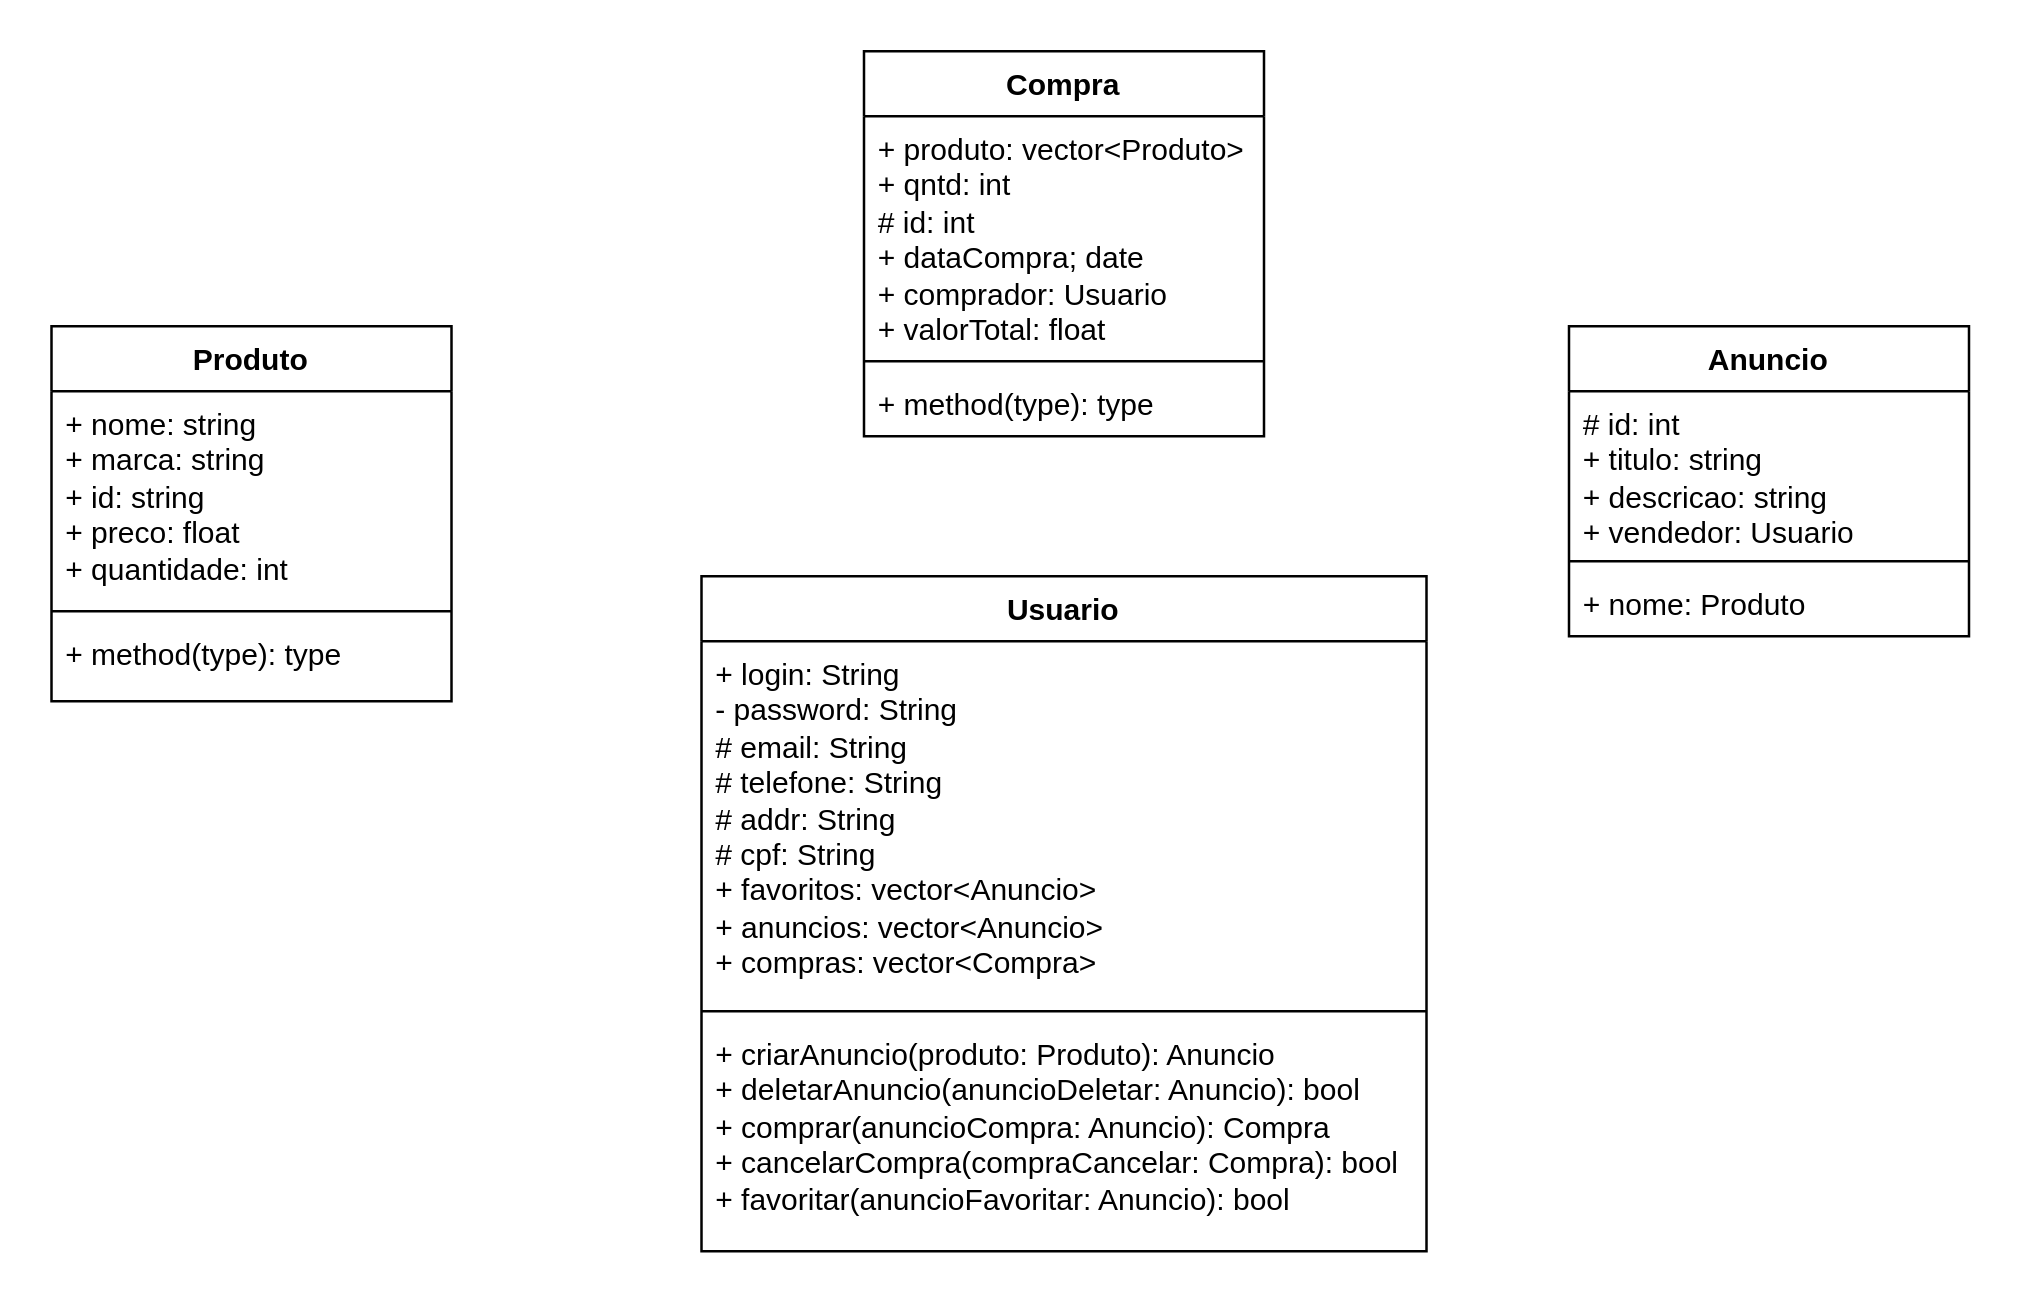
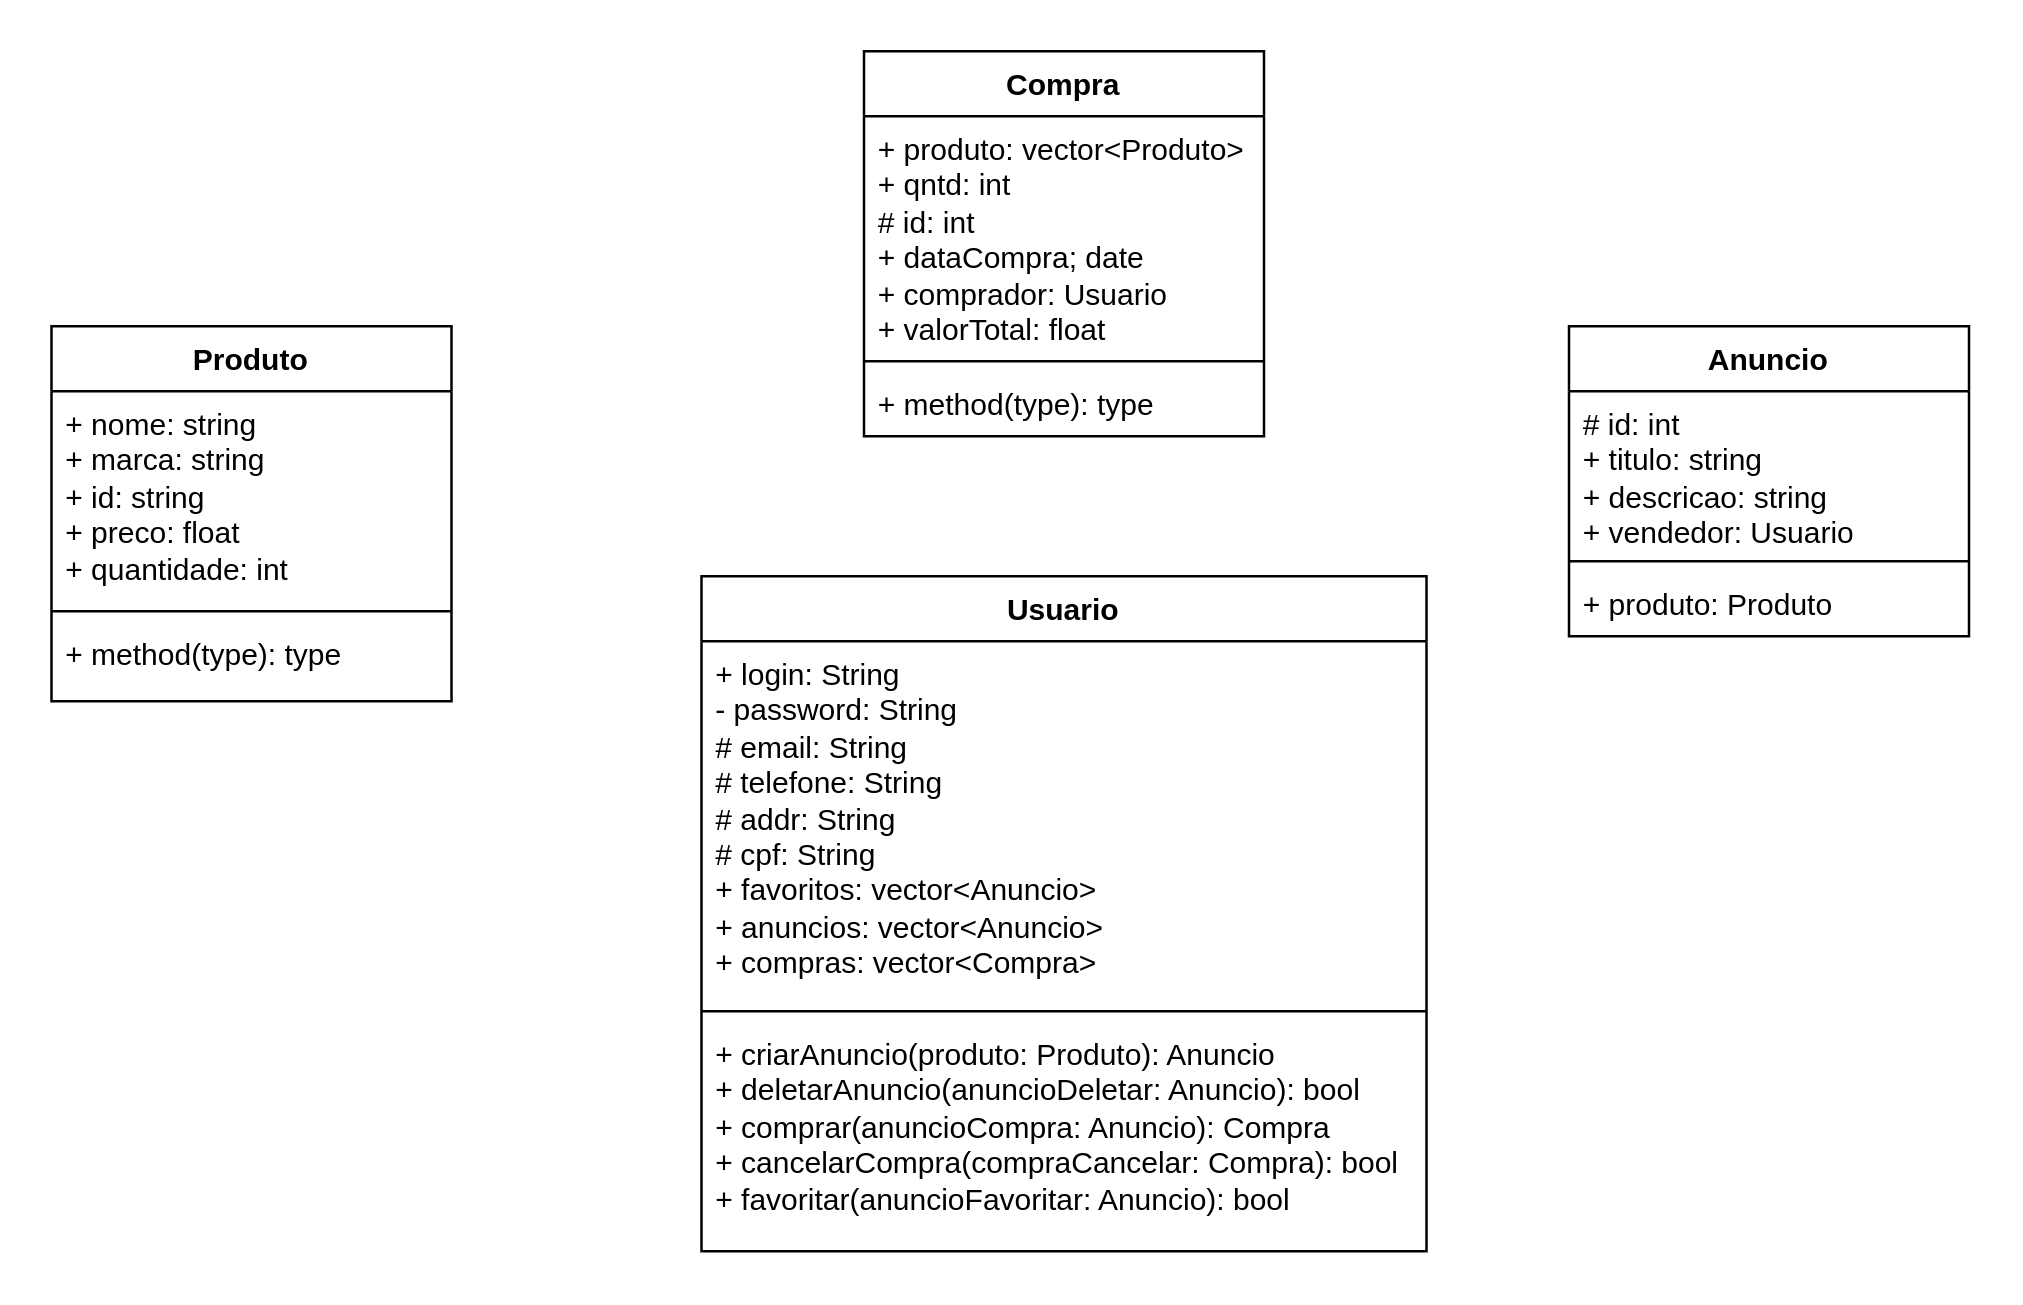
(1698, 607) -> (1723, 607)
